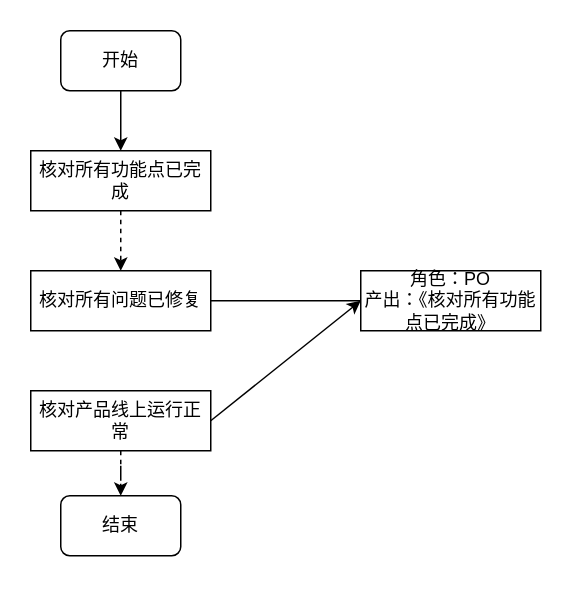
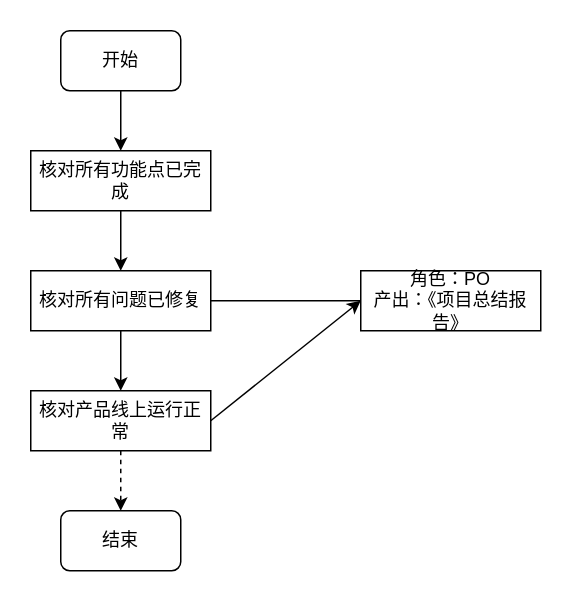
(121, 235) -> (121, 235)
(451, 301) -> (451, 301)
none -> (121, 356)
(121, 526) -> (121, 541)
